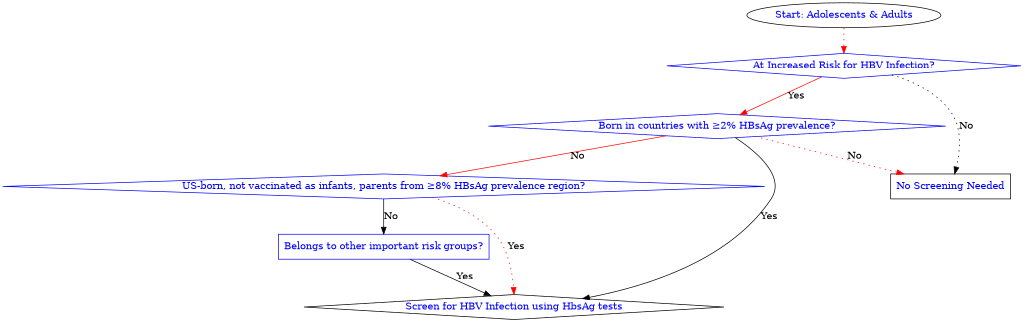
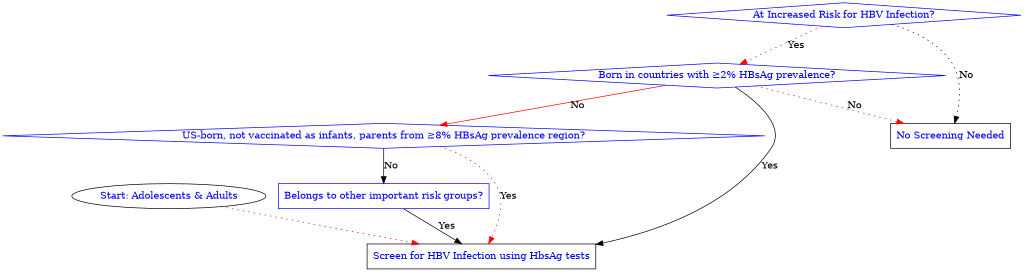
(844, 37) -> (316, 225)
(784, 94) -> (784, 44)
(514, 307) -> (481, 256)
